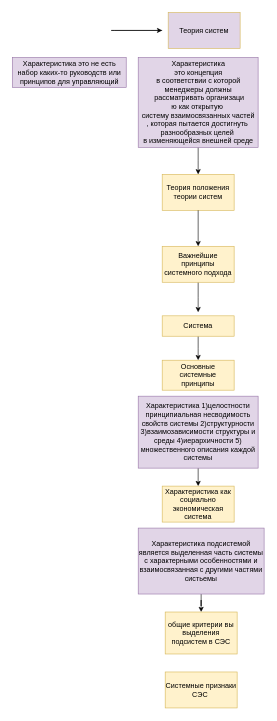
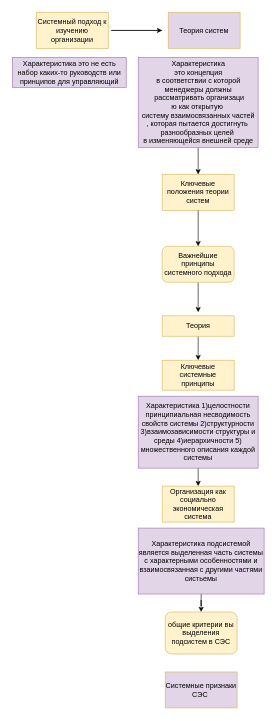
none -> (72, 30)
(198, 192) -> (198, 192)
(198, 264) -> (198, 264)
(198, 326) -> (198, 326)
(198, 375) -> (198, 375)
(198, 504) -> (198, 504)
(201, 633) -> (201, 633)
(201, 690) -> (201, 690)
